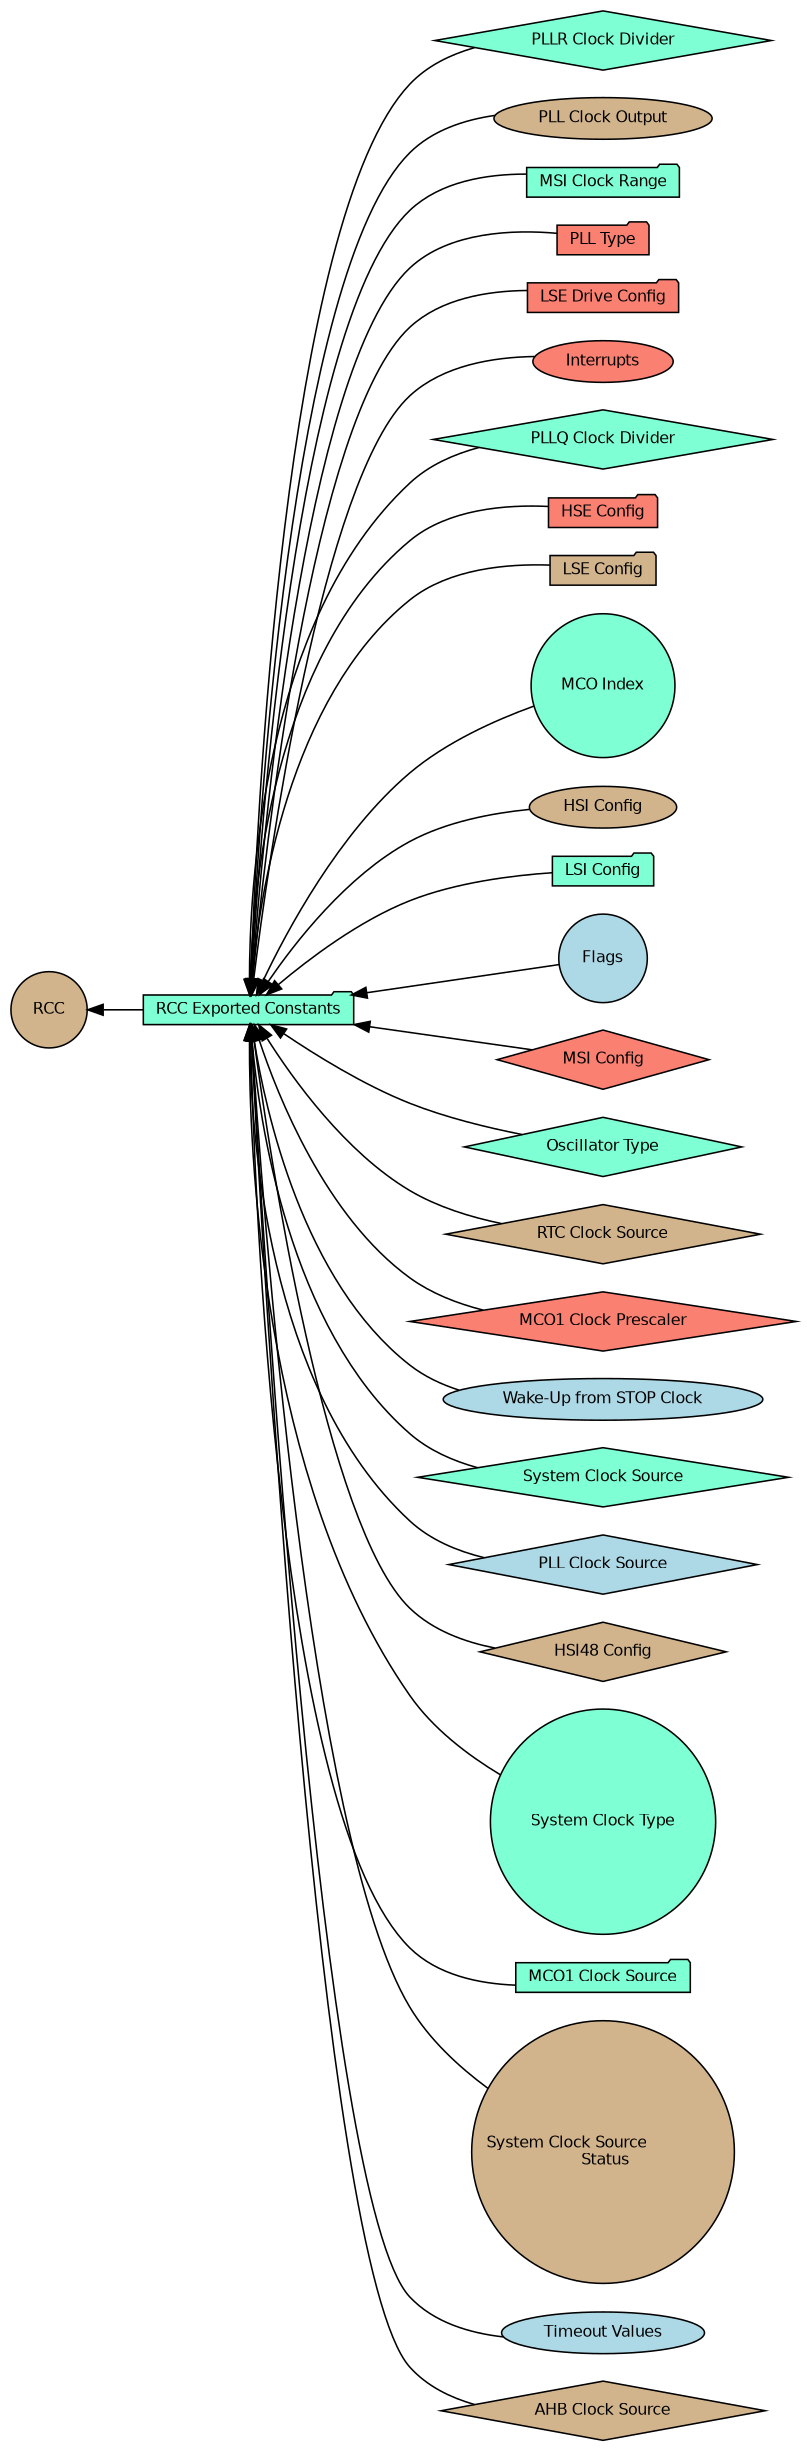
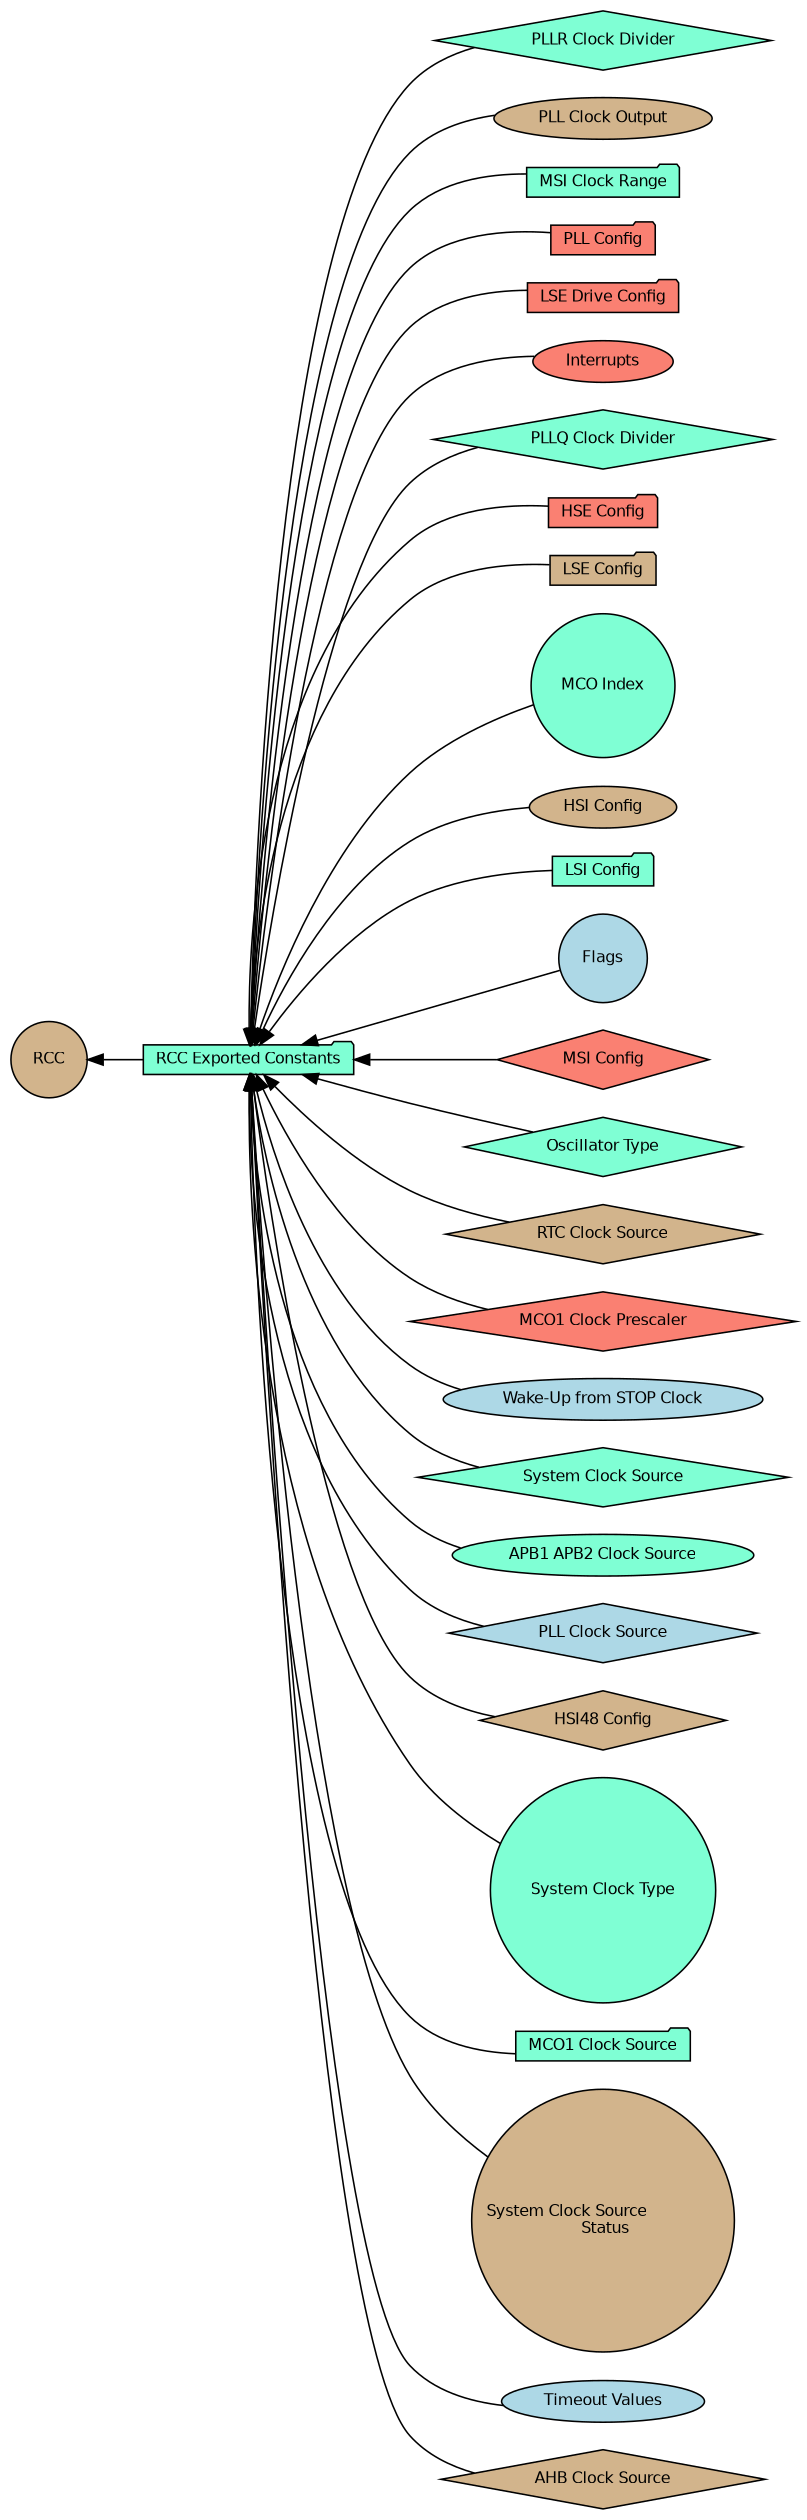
(603, 240) -> (603, 240)
none -> (603, 1555)
